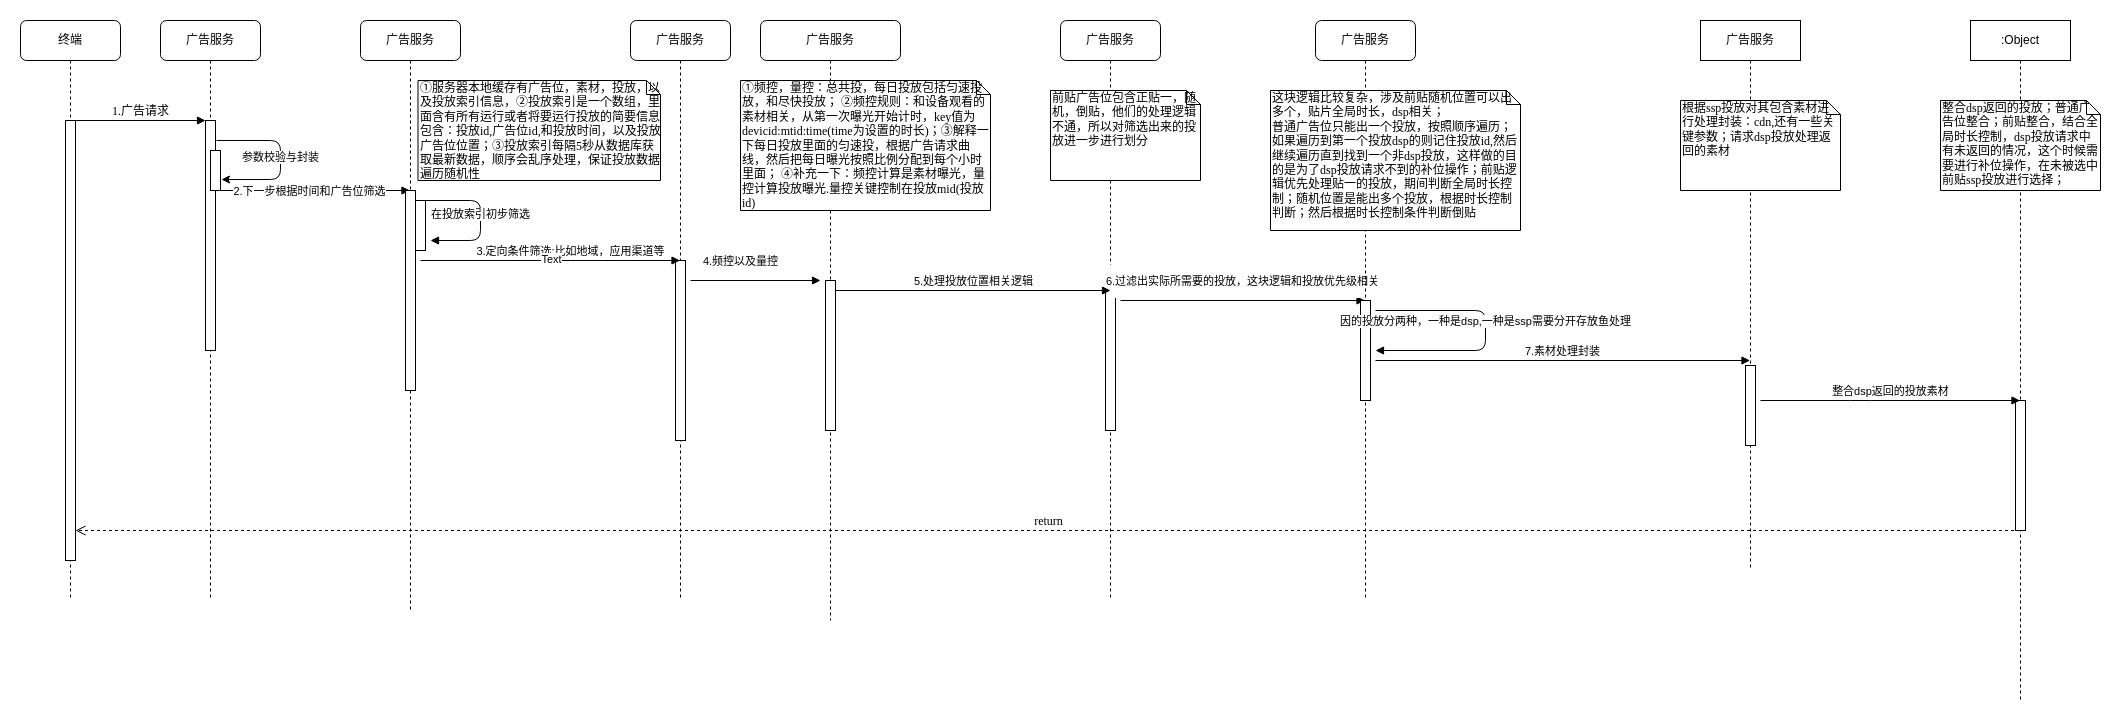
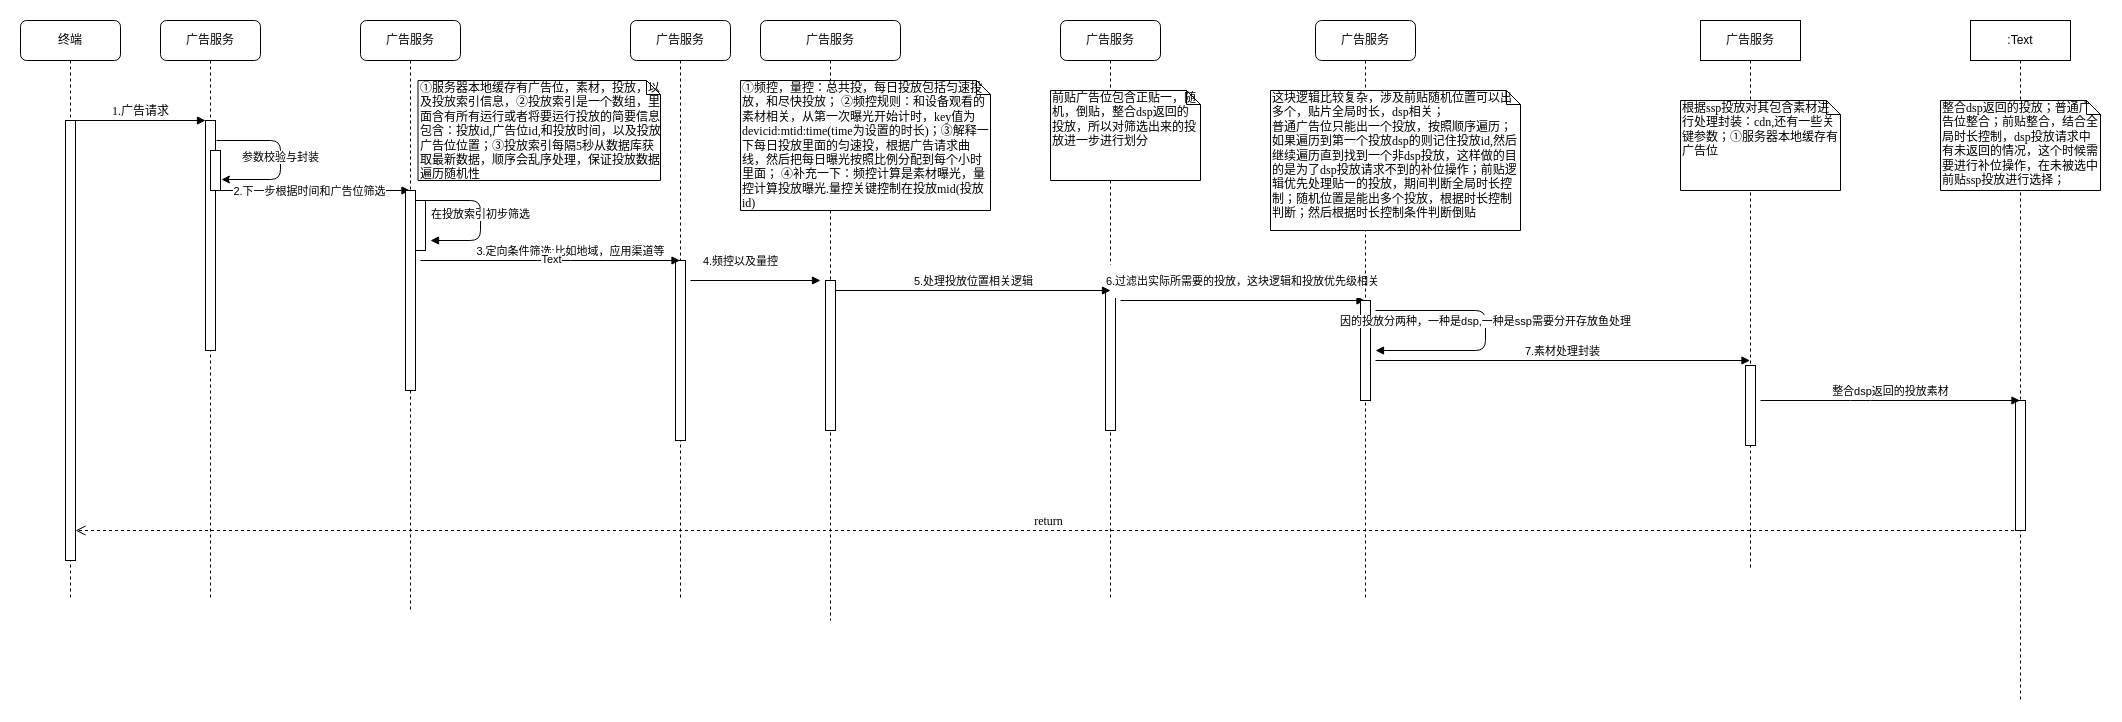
(2021, 41) -> (2021, 41)
(1127, 120) -> (1127, 120)
(1762, 130) -> (1762, 130)
